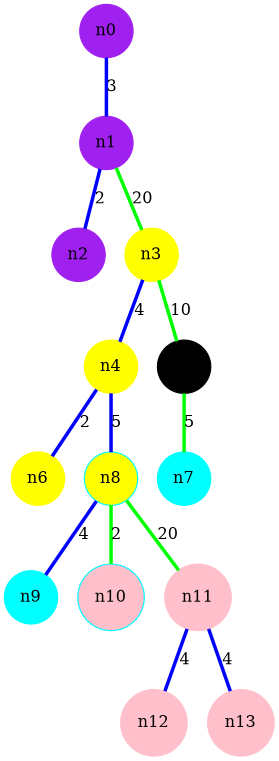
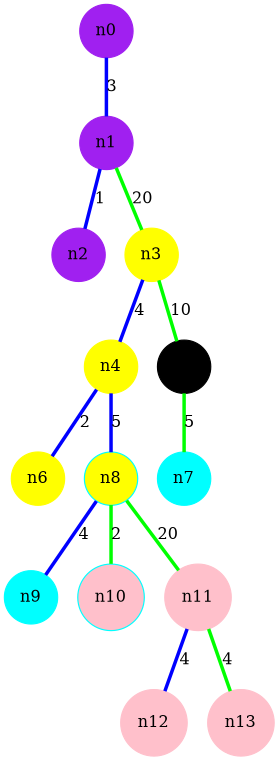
(101, 199) -> (101, 199)
(219, 660) -> (219, 660)
